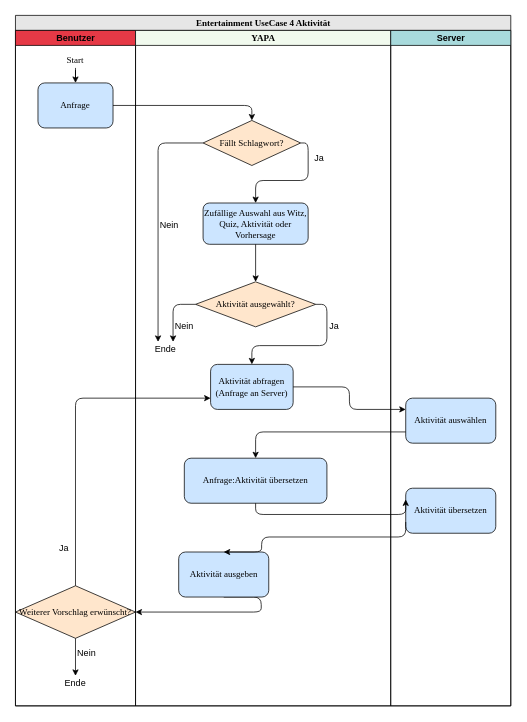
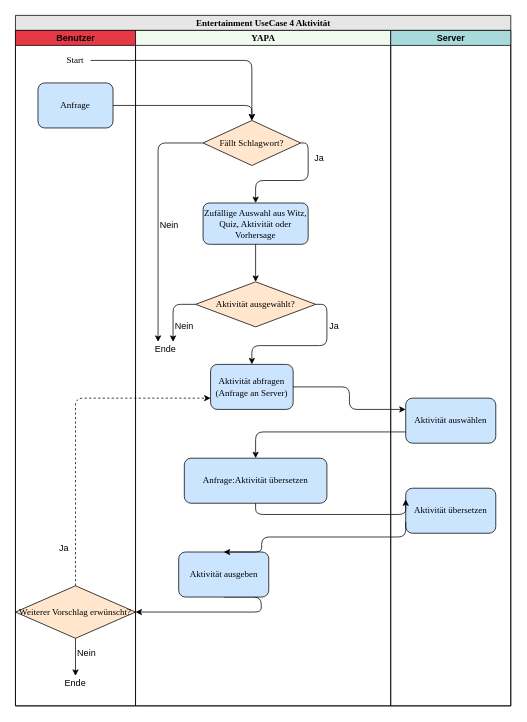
(75, 75) -> (191, 60)
(75, 429) -> (75, 429)
